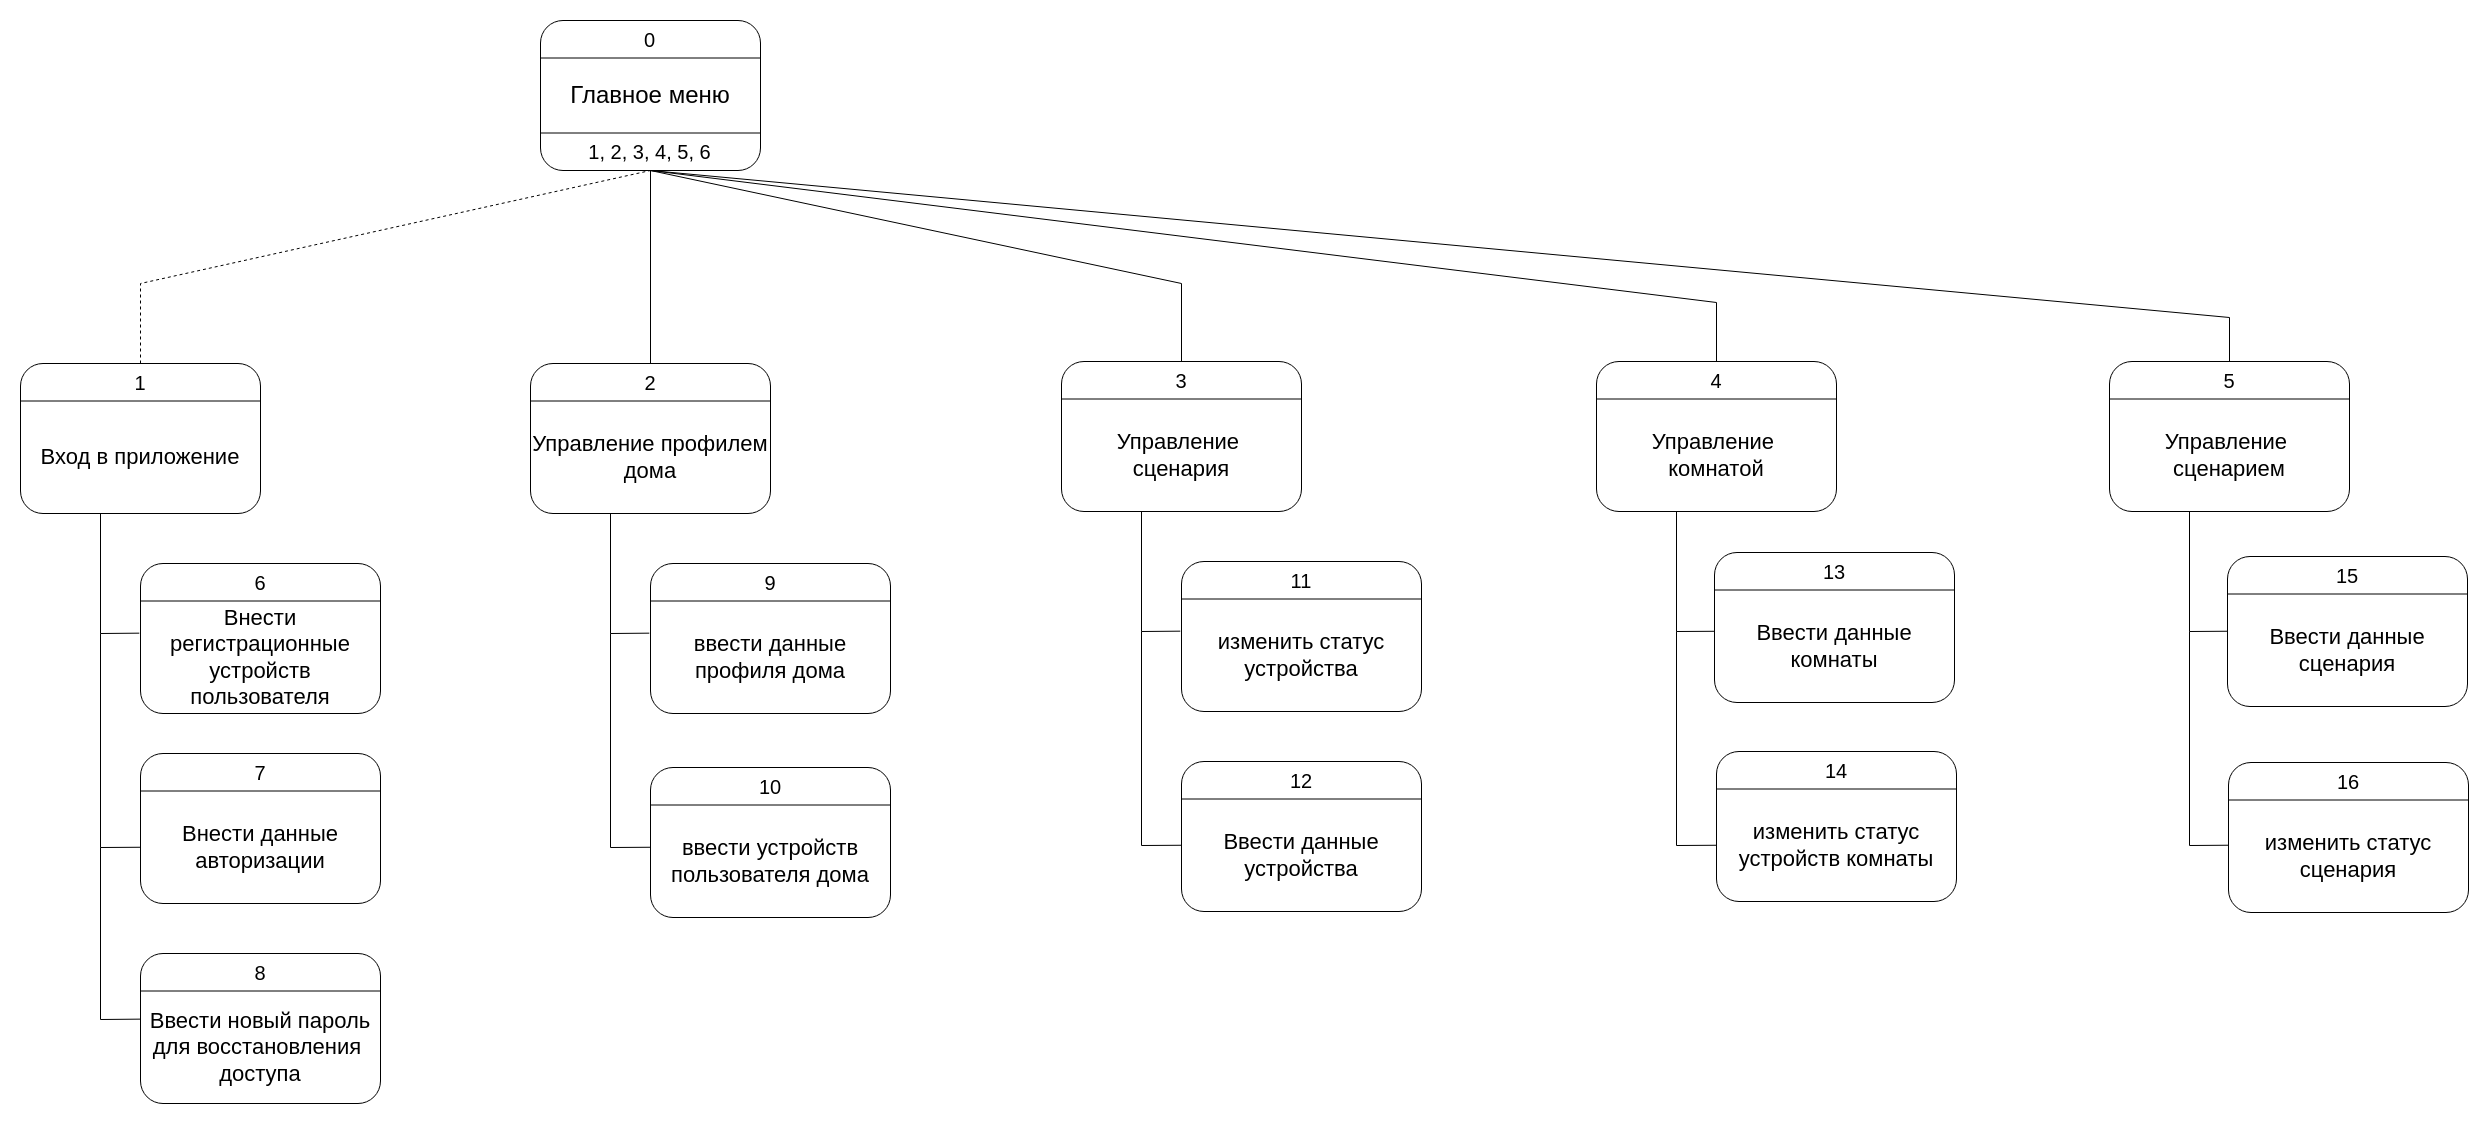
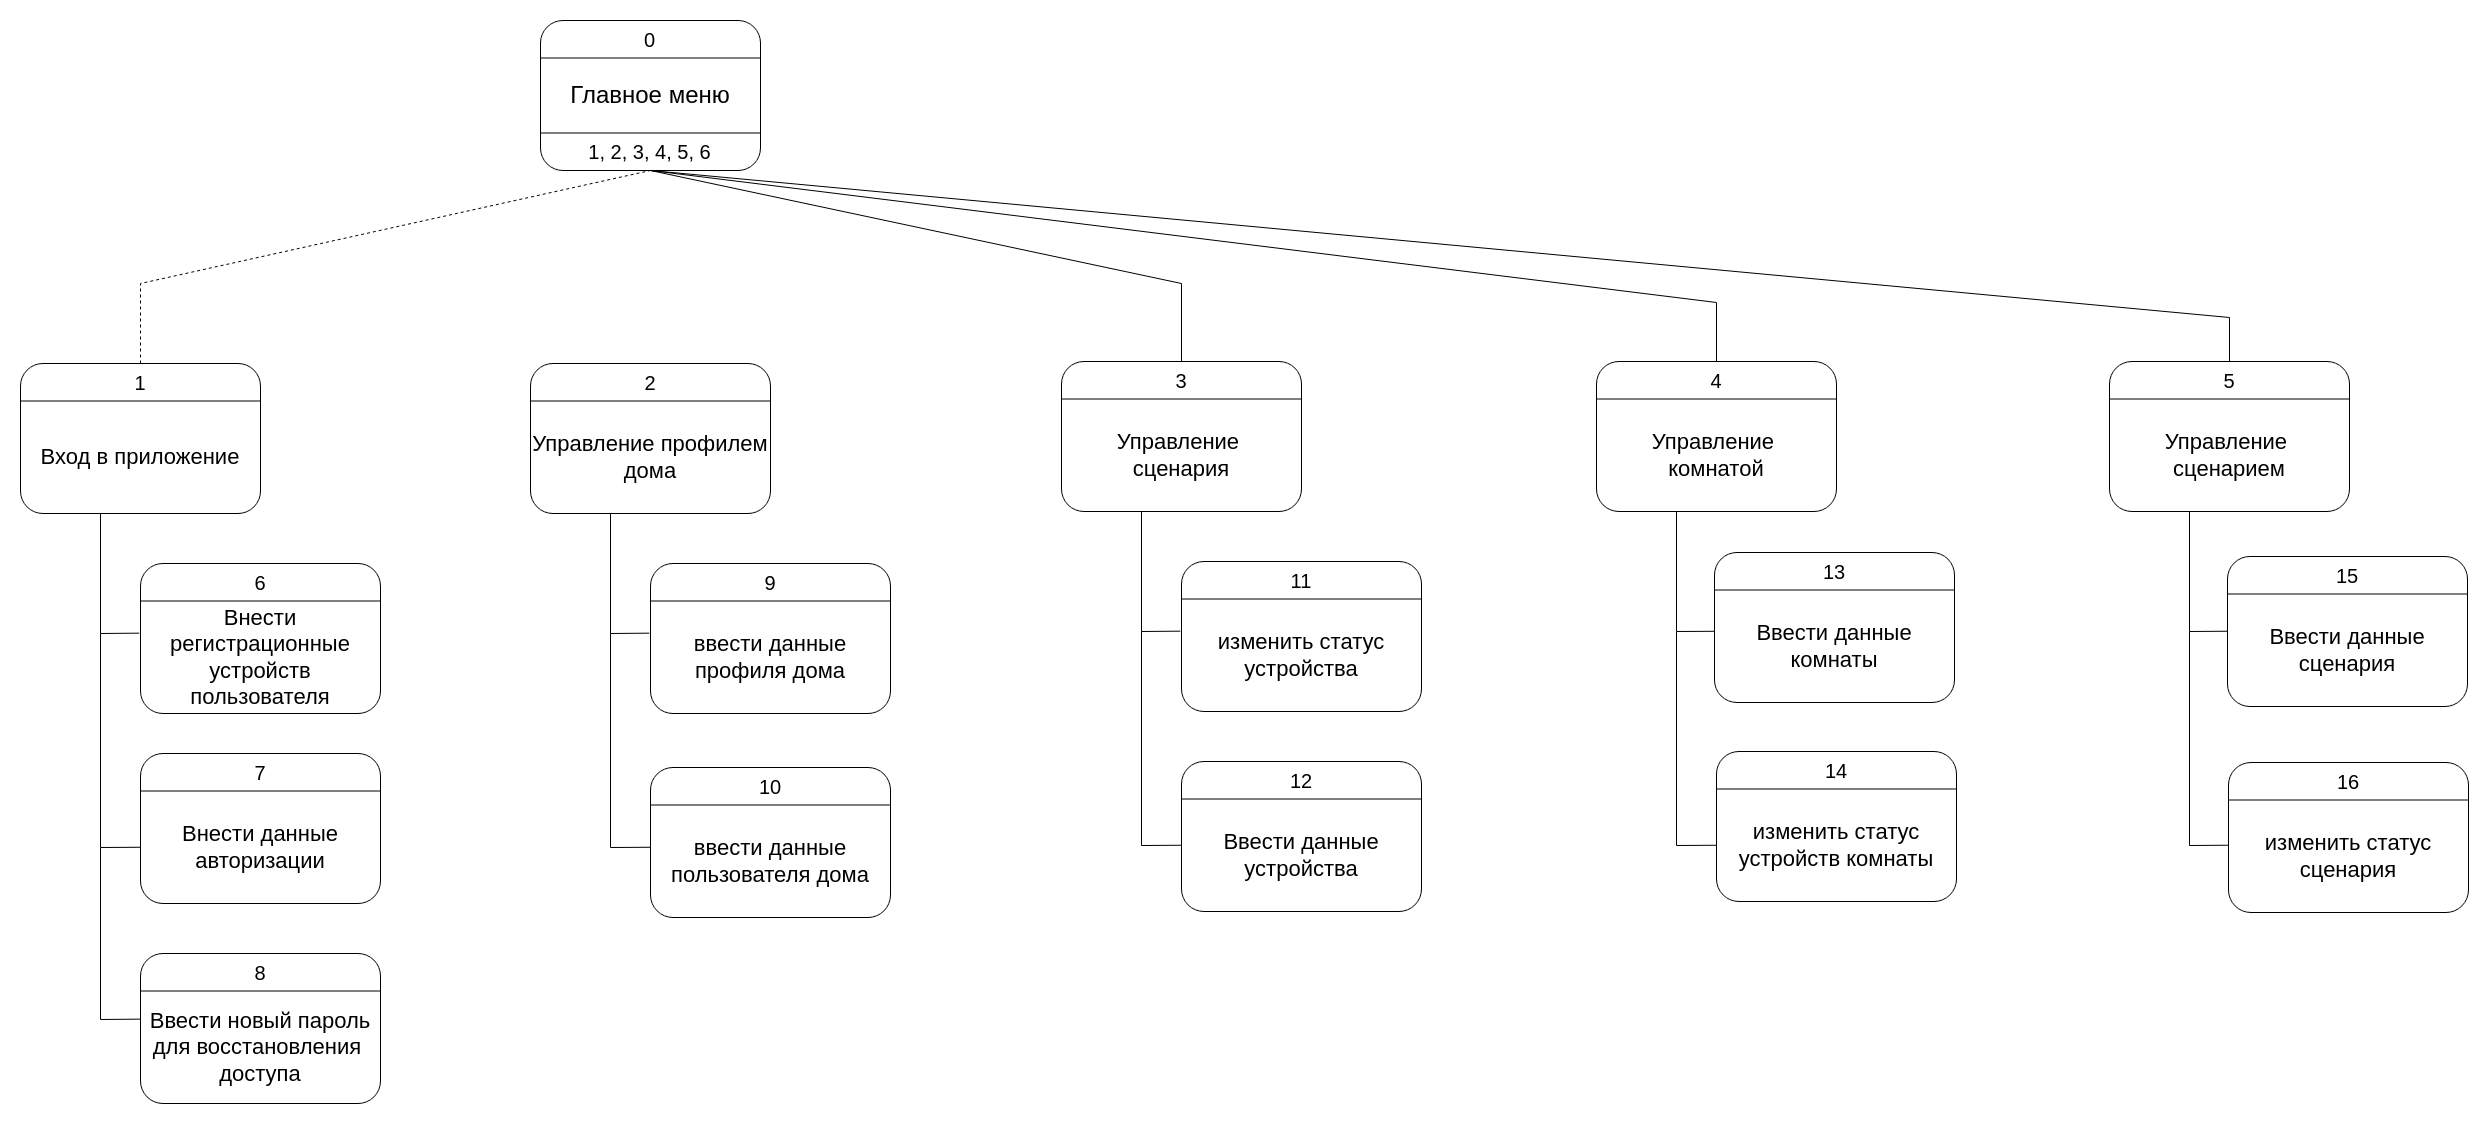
(651, 268) -> none
(771, 862) -> (771, 862)
